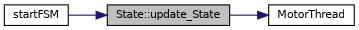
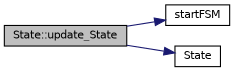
(82, 15) -> (141, 24)
(311, 15) -> (198, 56)
